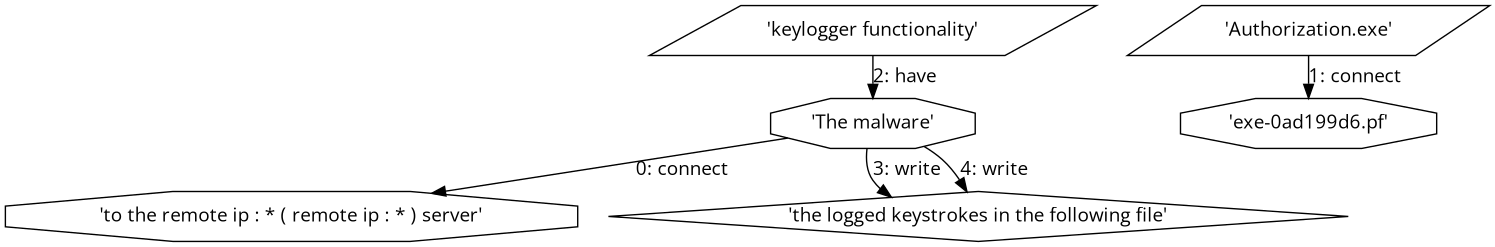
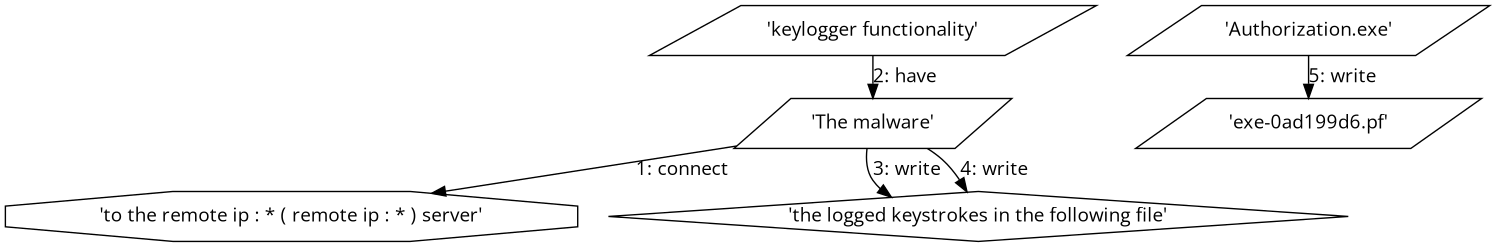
(1355, 77) -> (1343, 77)
(873, 123) -> (873, 123)
(1309, 123) -> (1309, 123)
(682, 170) -> (682, 170)
